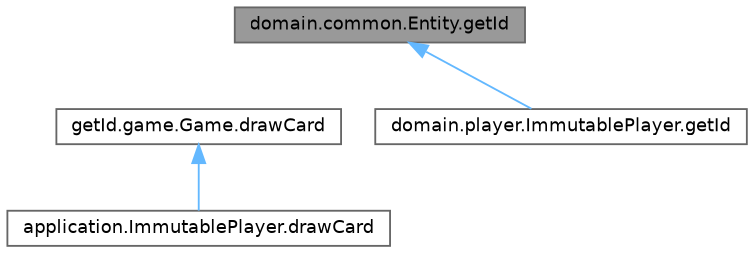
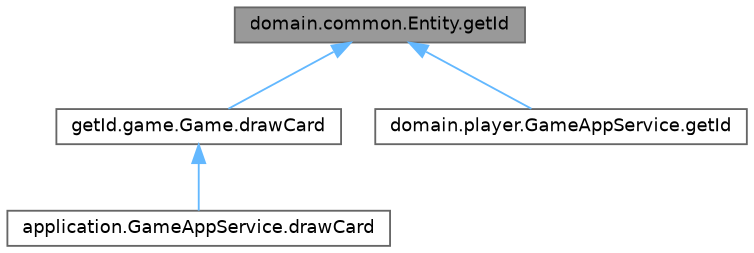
none -> (281, 80)
(561, 127) -> (561, 127)
(199, 228) -> (199, 228)
